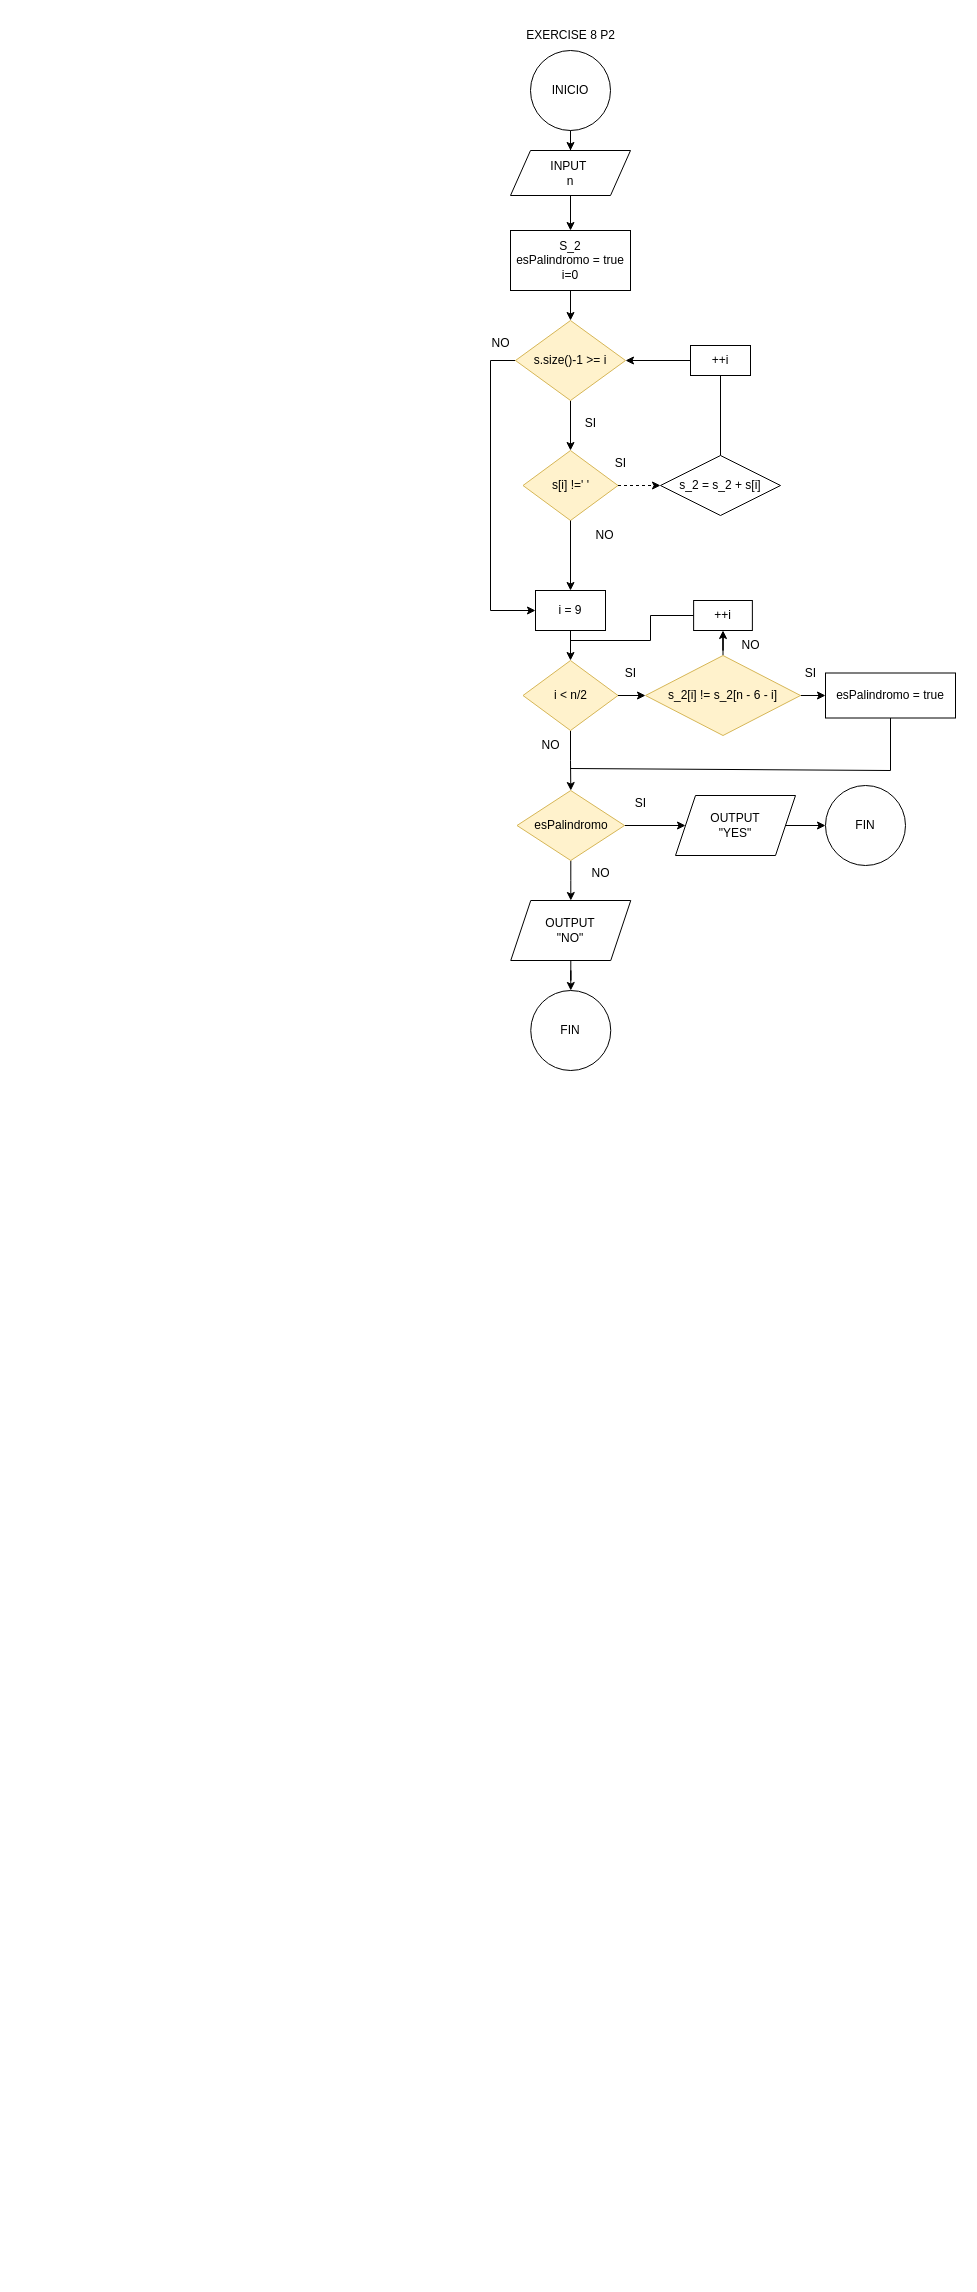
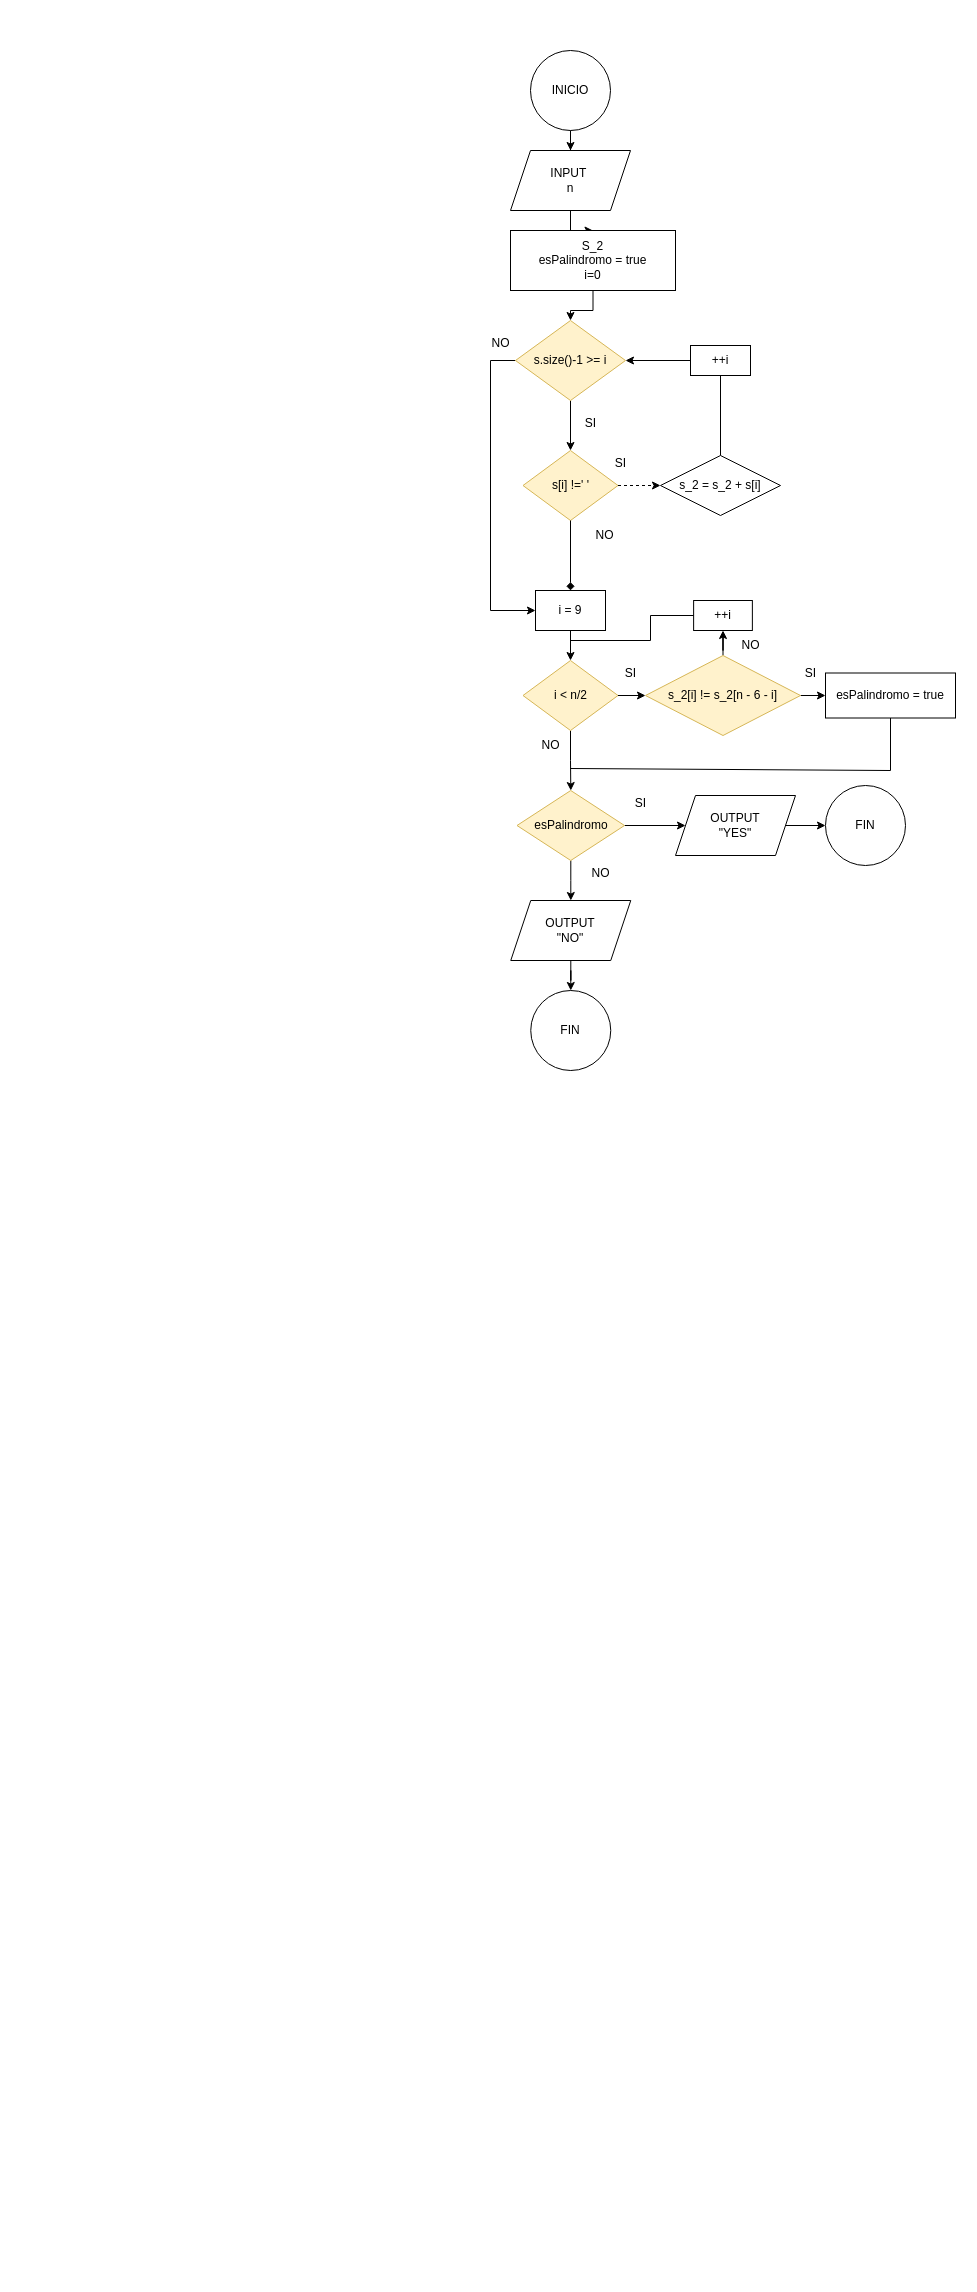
(571, 36) -> none
(571, 173) -> (571, 181)
(571, 261) -> (593, 261)
(571, 582) -> (571, 582)
